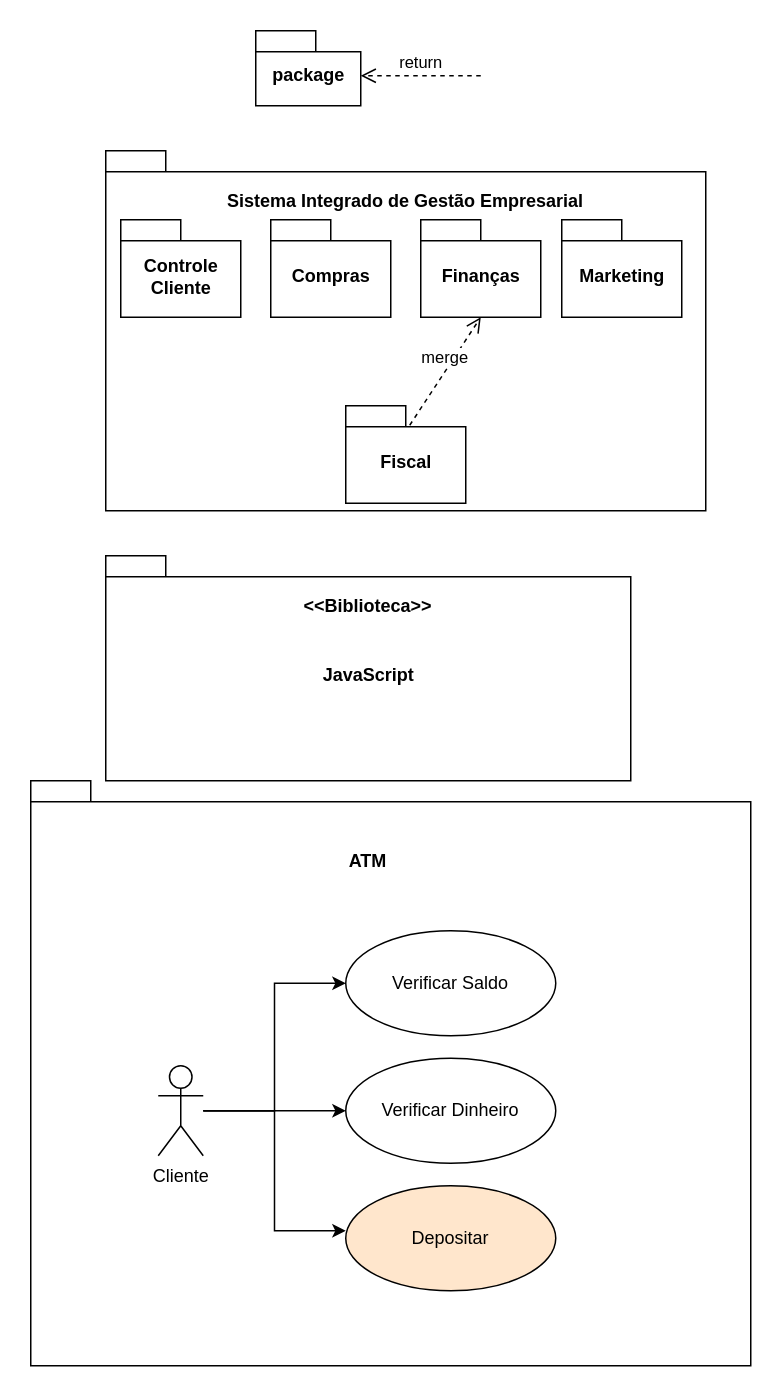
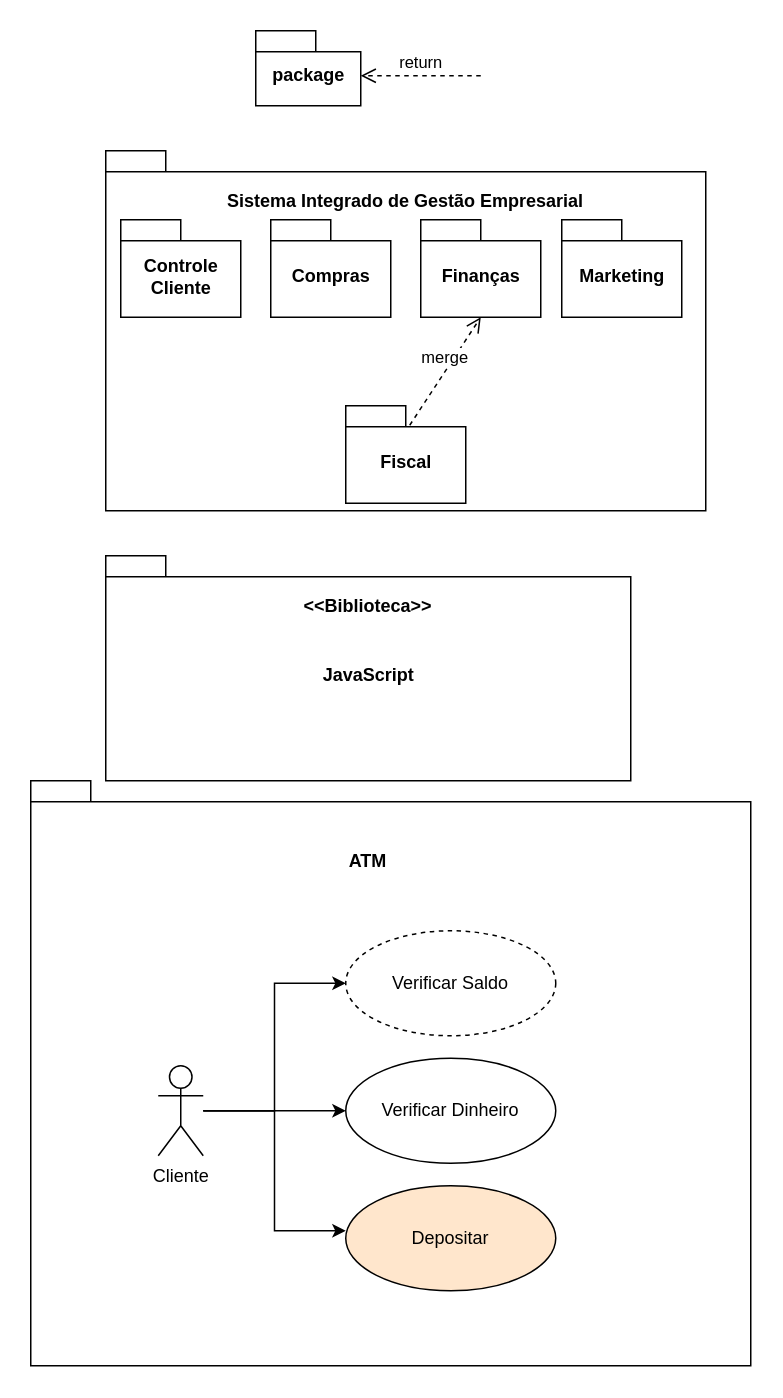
(451, 983) -> (451, 983)
